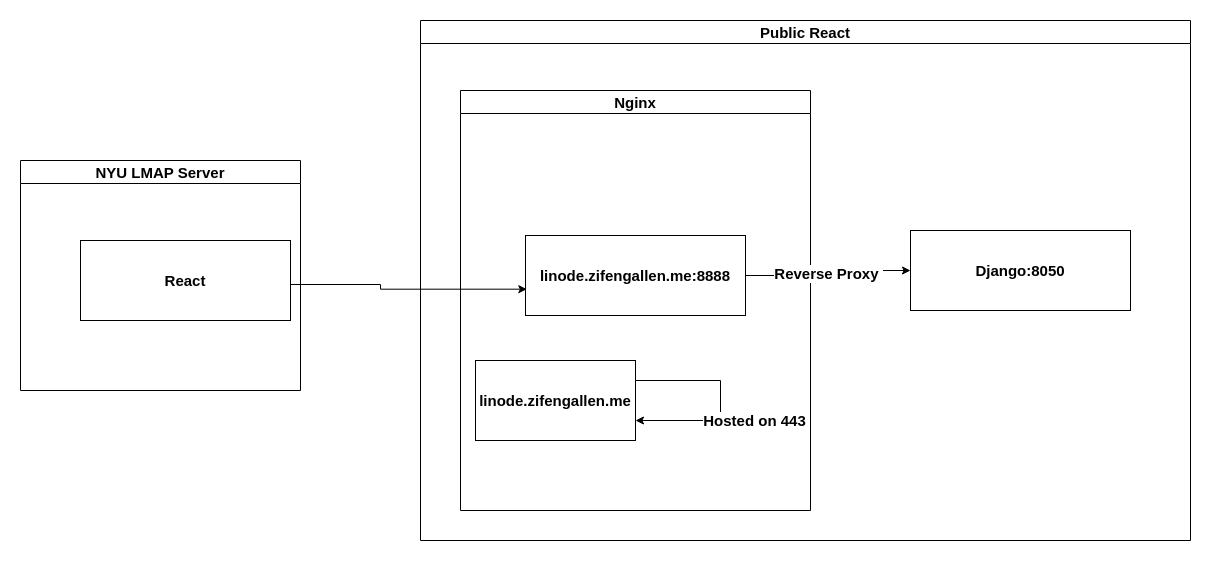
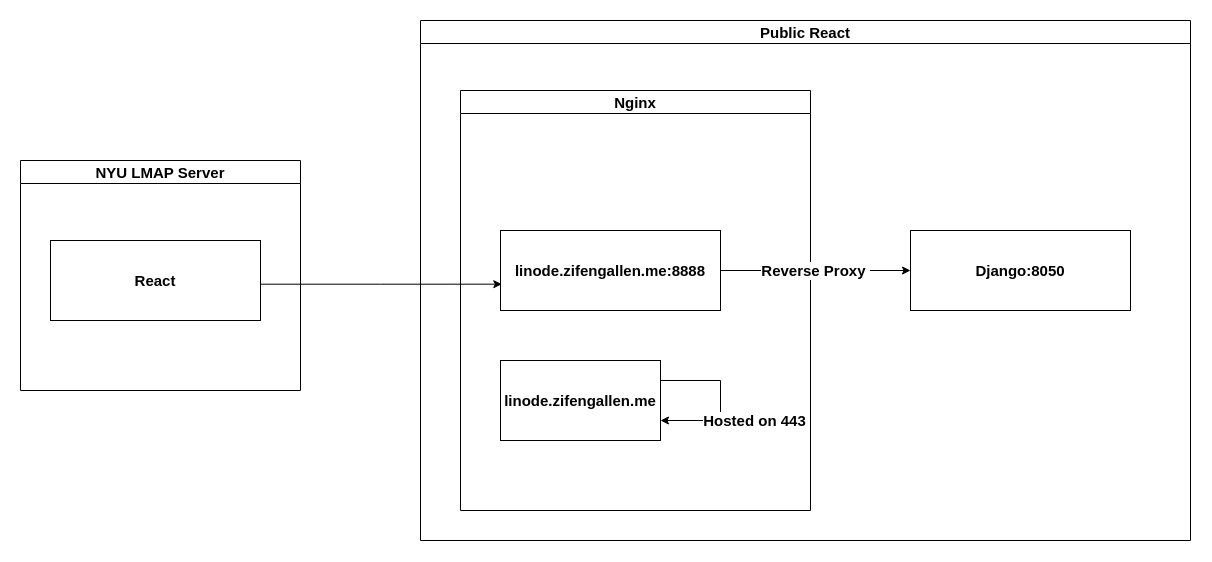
(636, 276) -> (611, 271)
(186, 281) -> (156, 281)
(556, 401) -> (581, 401)
